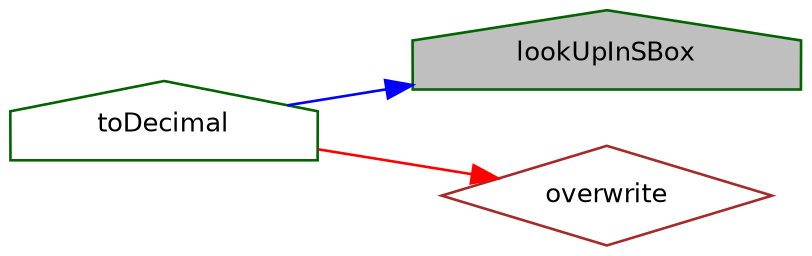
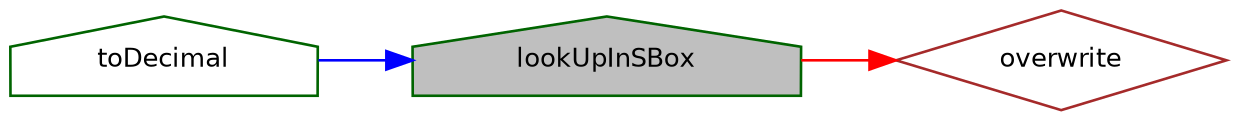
(395, 162) -> (835, 60)
